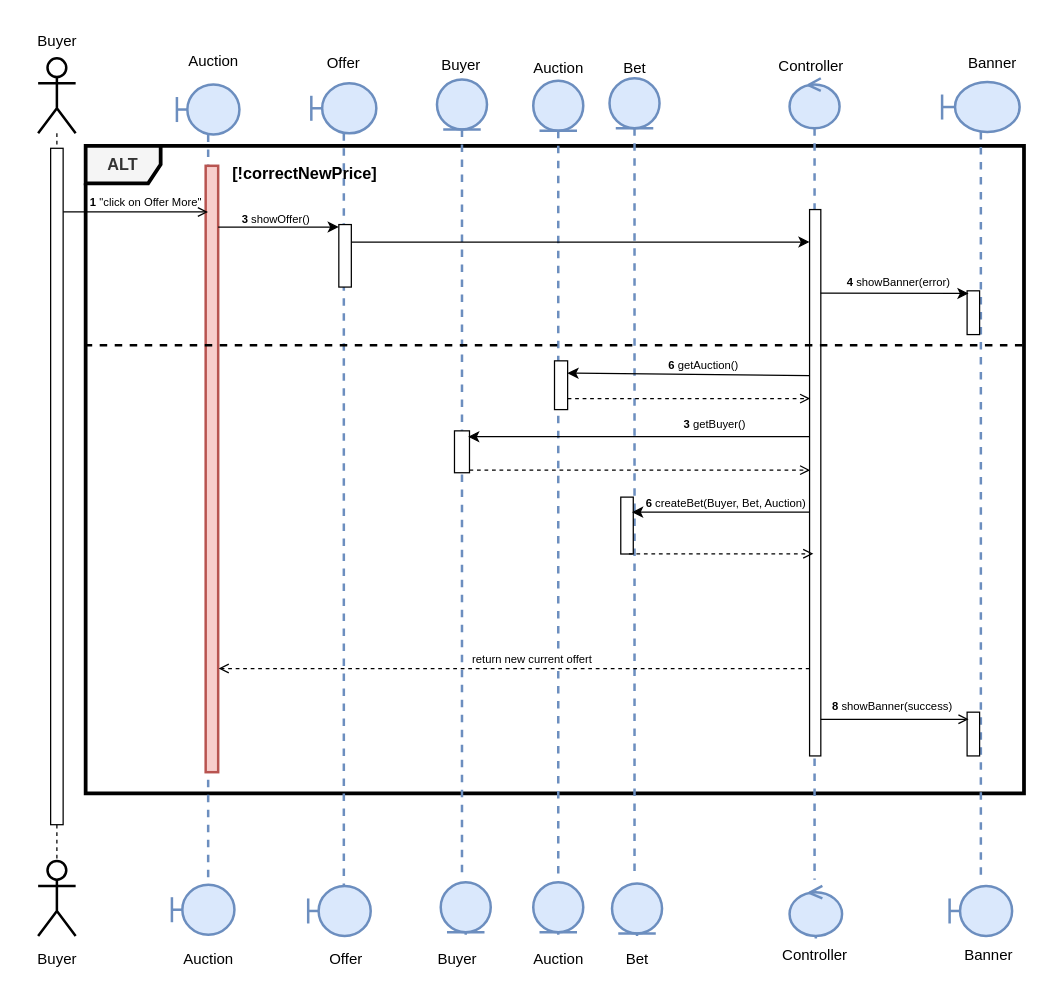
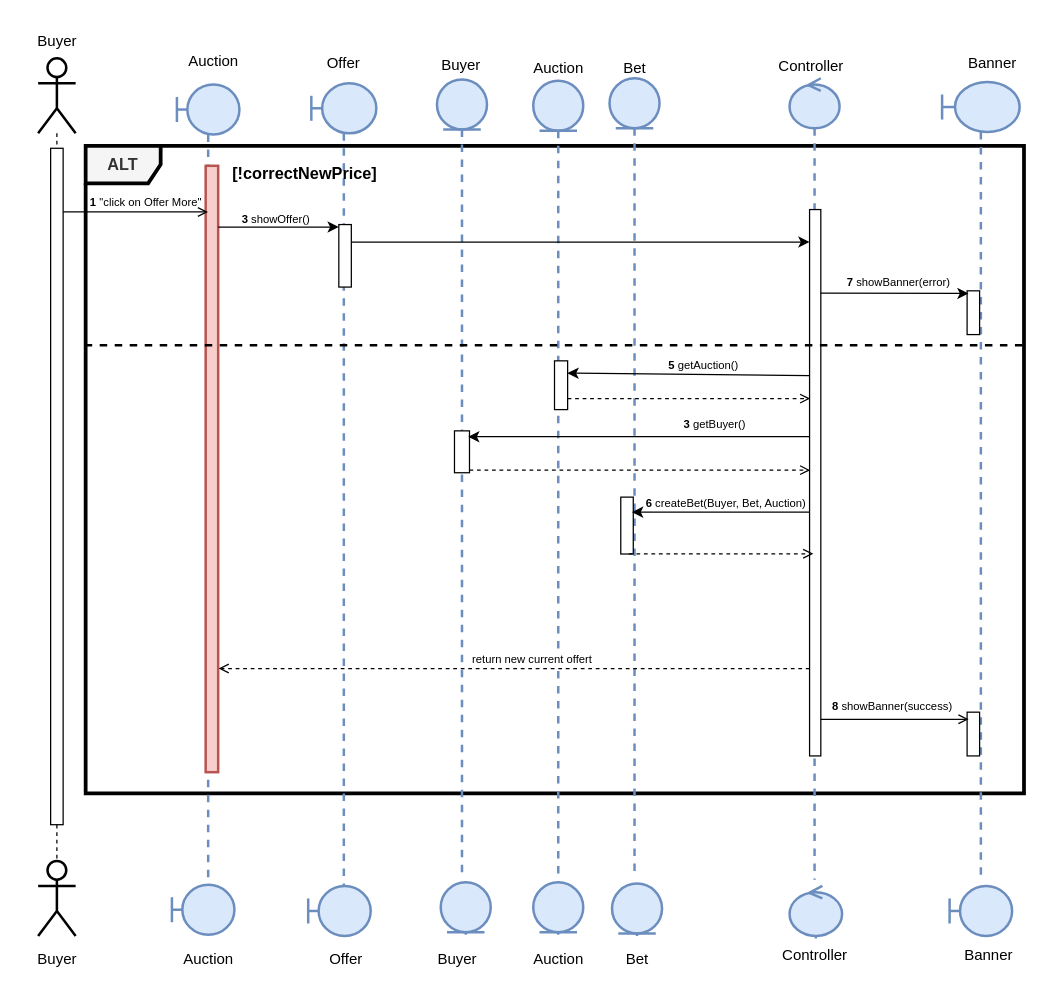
(899, 283) -> (899, 283)
(704, 366) -> (704, 366)
